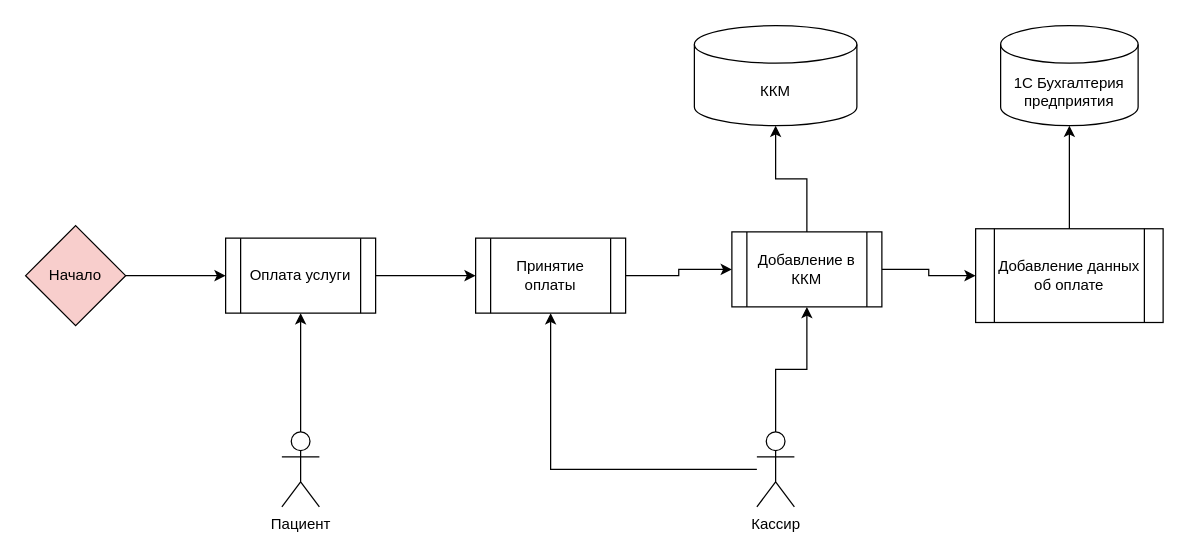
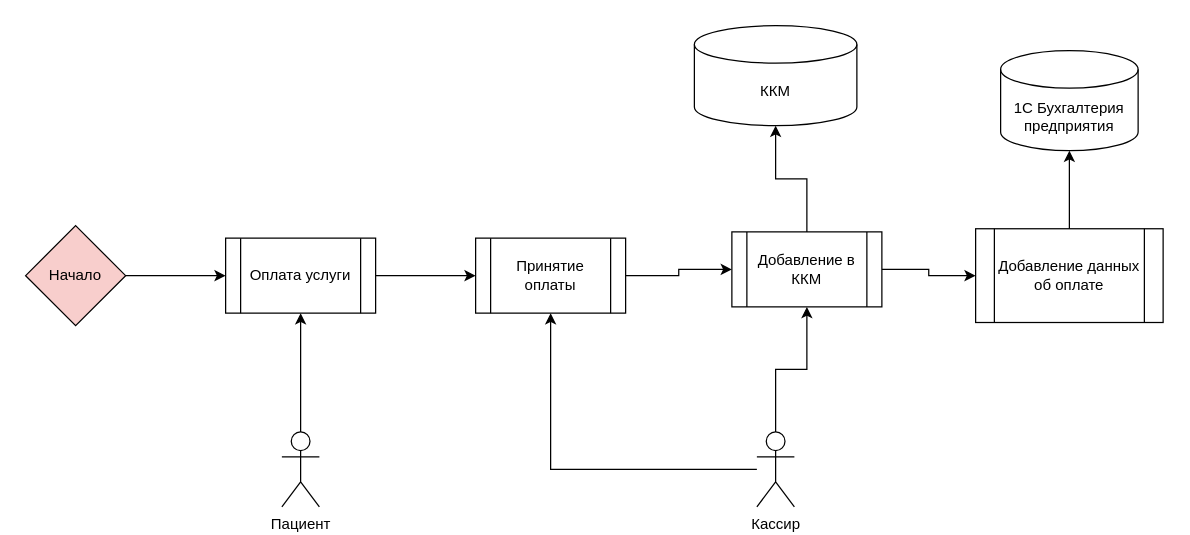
(1069, 76) -> (1069, 101)
